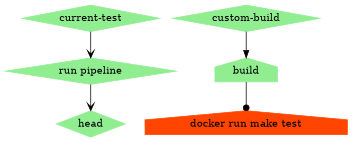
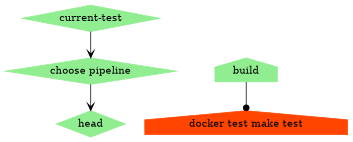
(246, 18) -> none
(91, 71) -> (91, 71)
(246, 124) -> (246, 124)
